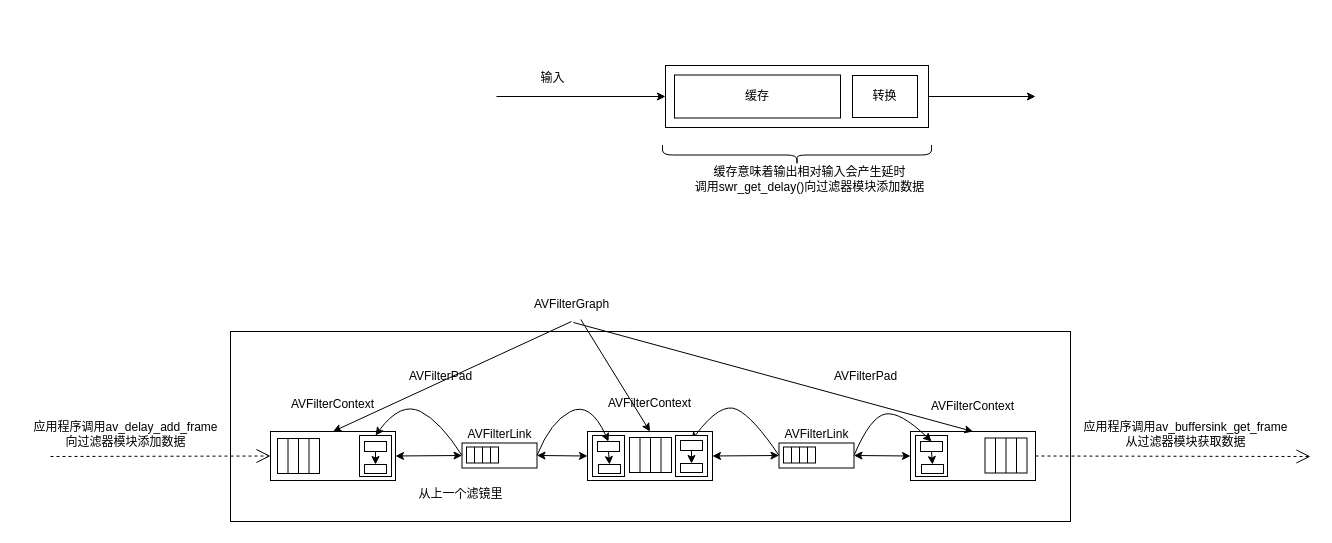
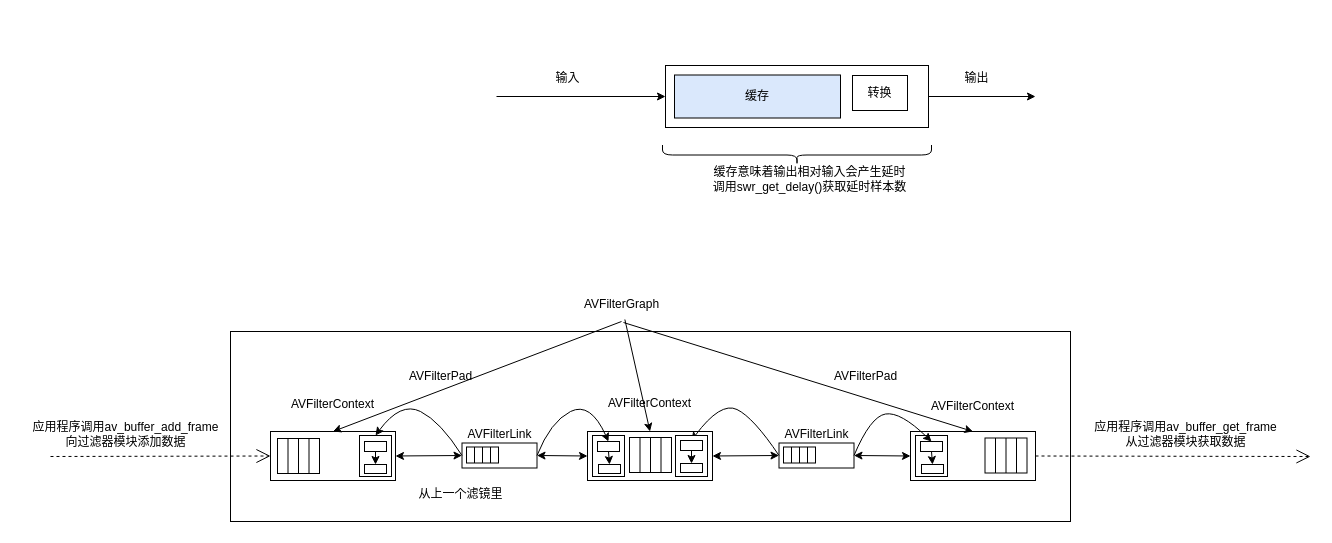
(553, 79) -> (568, 79)
none -> (977, 79)
(758, 97) -> (758, 97)
(885, 97) -> (880, 93)
(810, 180) -> (810, 180)
(572, 305) -> (622, 305)
(126, 435) -> (126, 435)
(1186, 435) -> (1186, 435)
